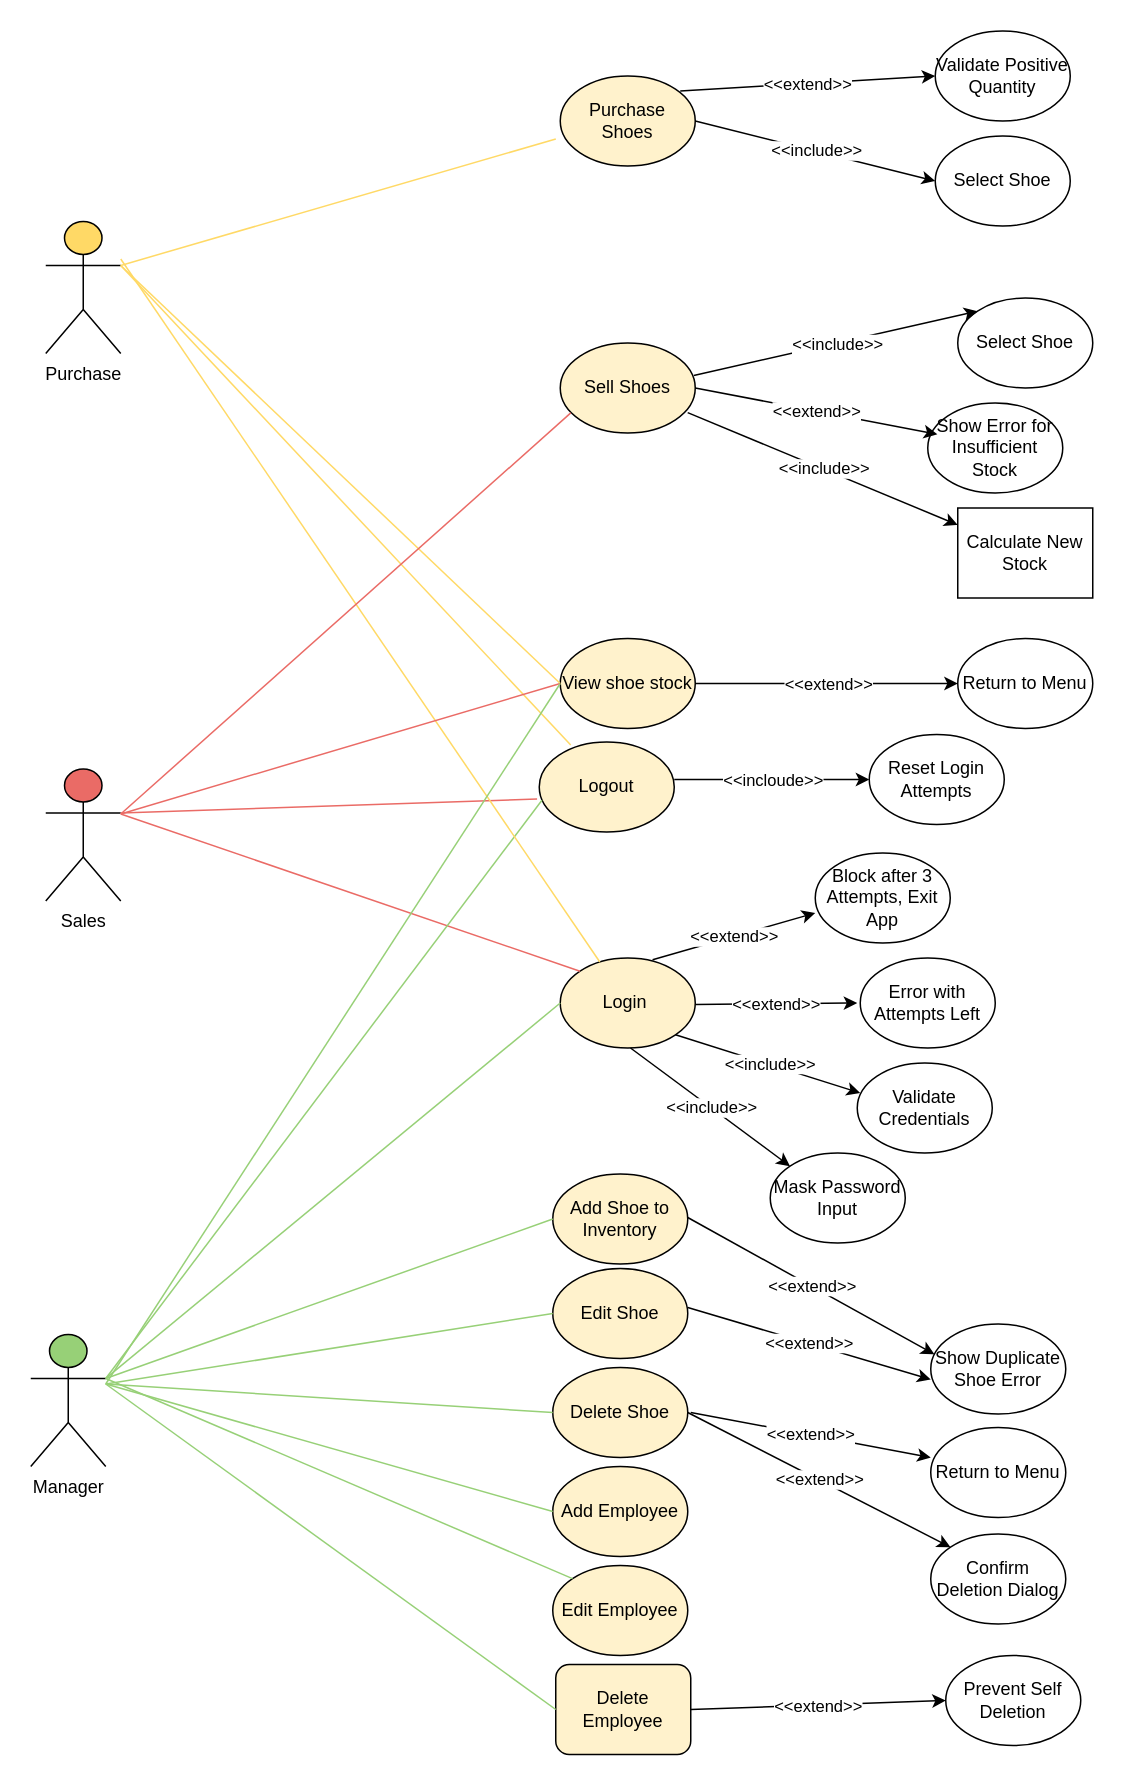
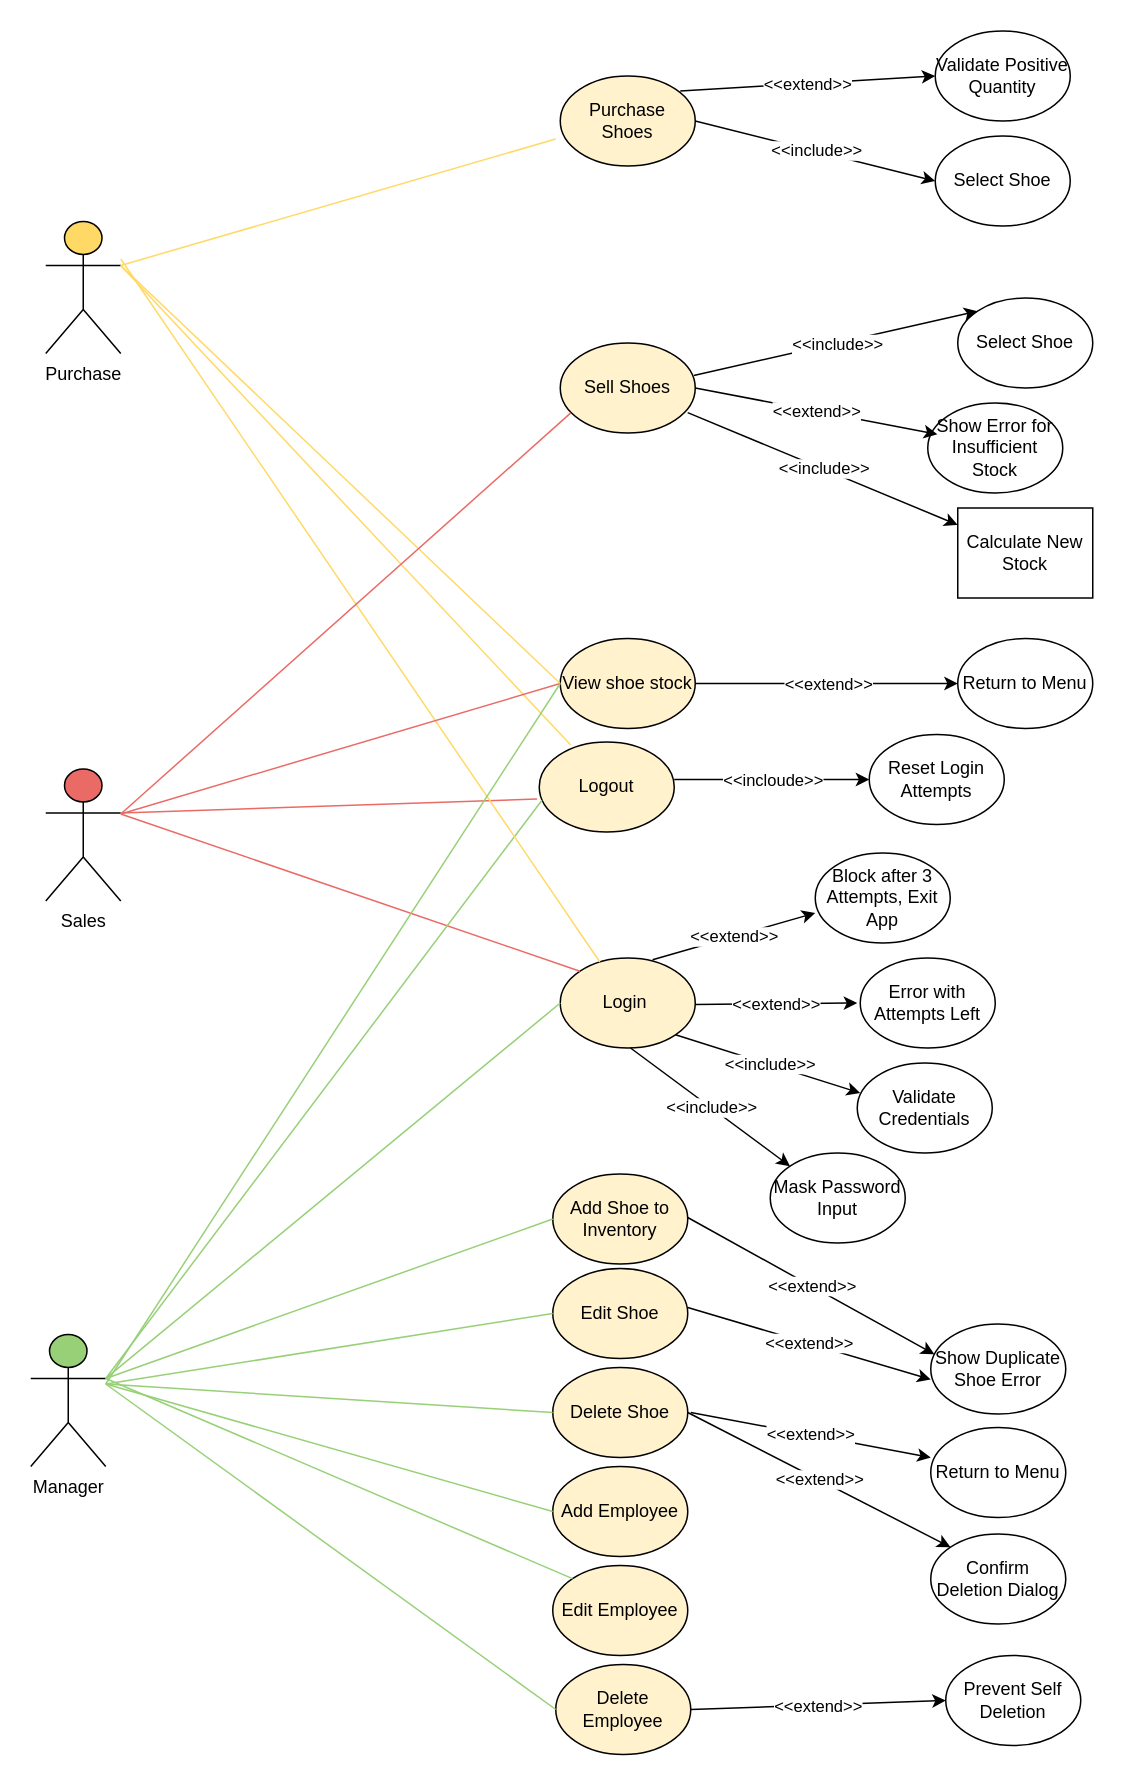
(623, 1709) -> (623, 1709)
